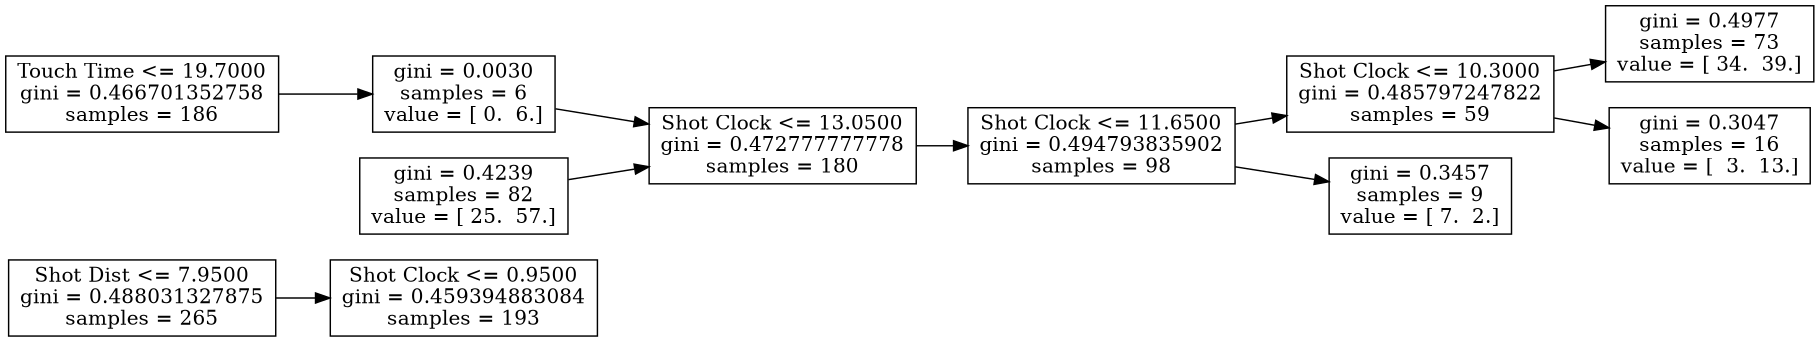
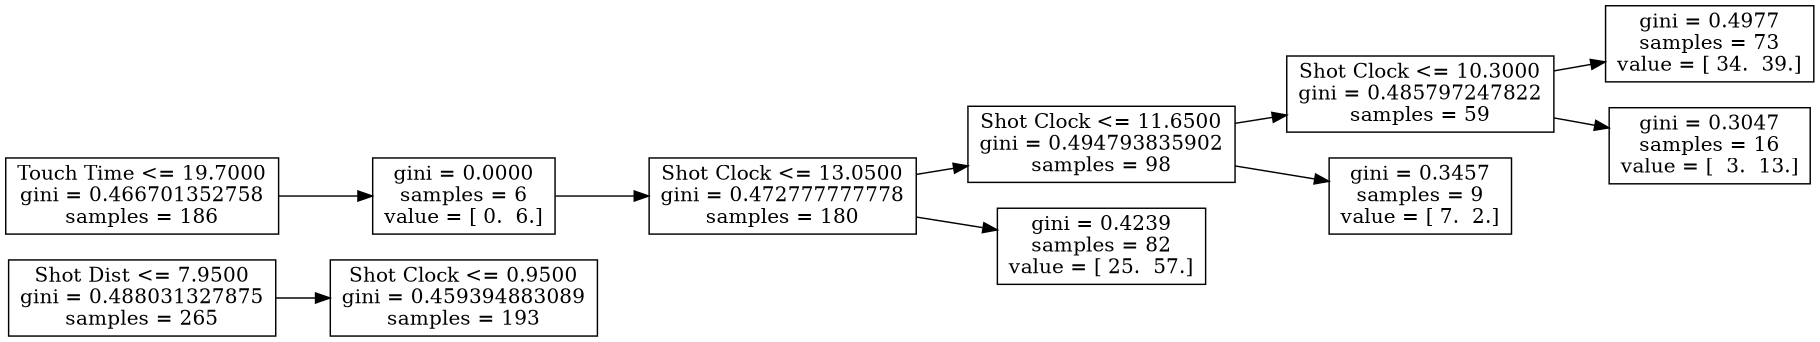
(464, 94) -> (464, 196)
(601, 174) -> (949, 222)
(464, 298) -> (464, 298)
